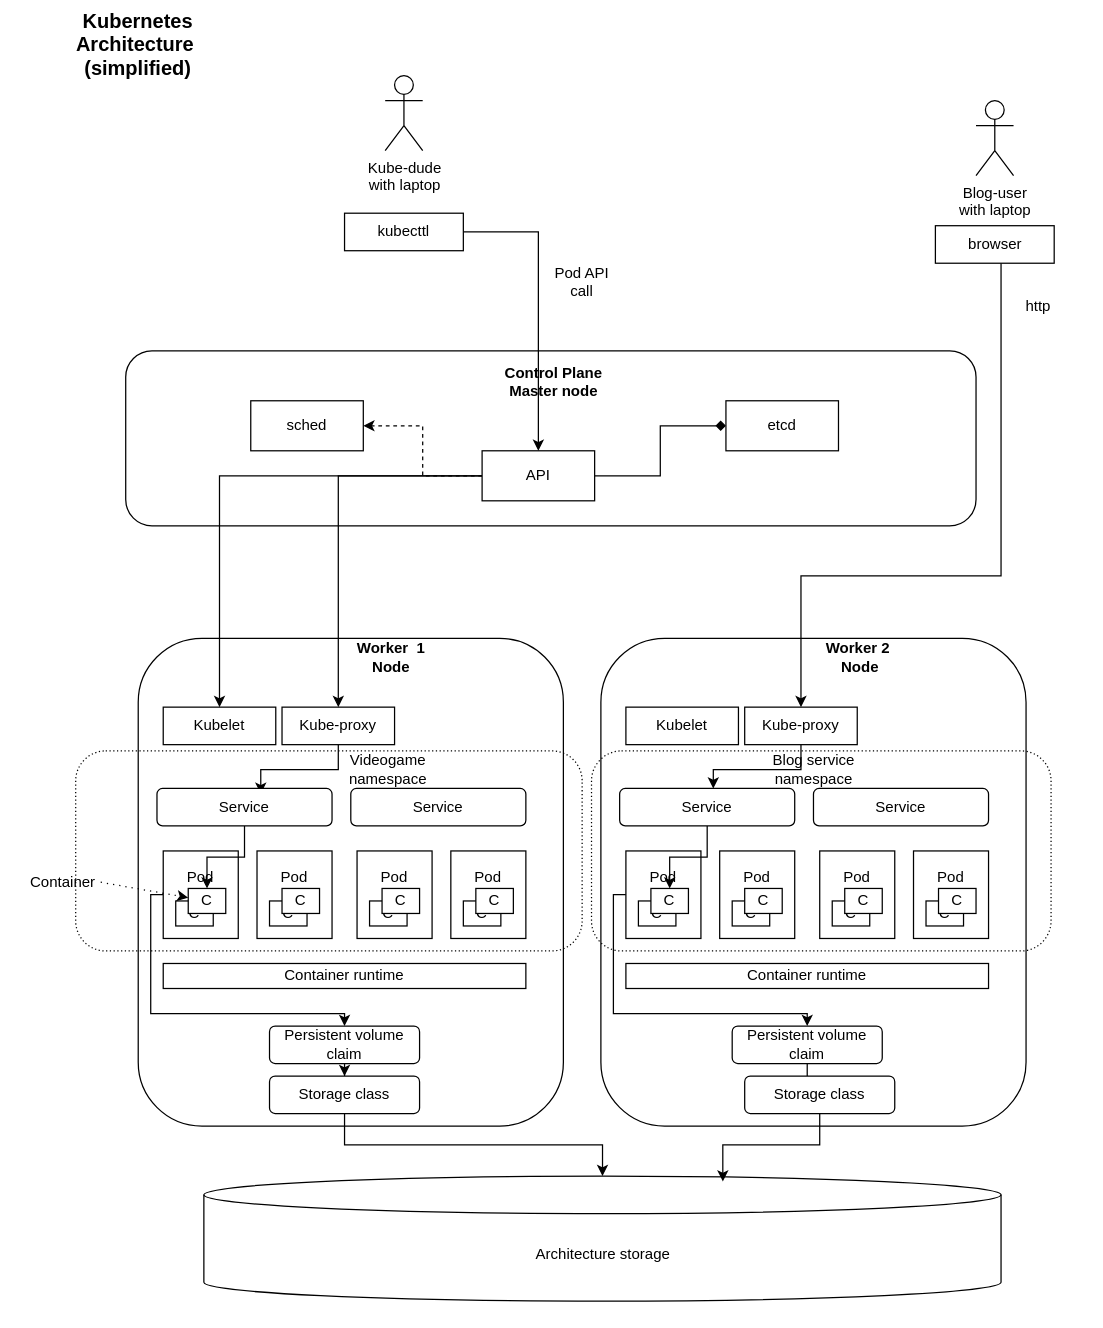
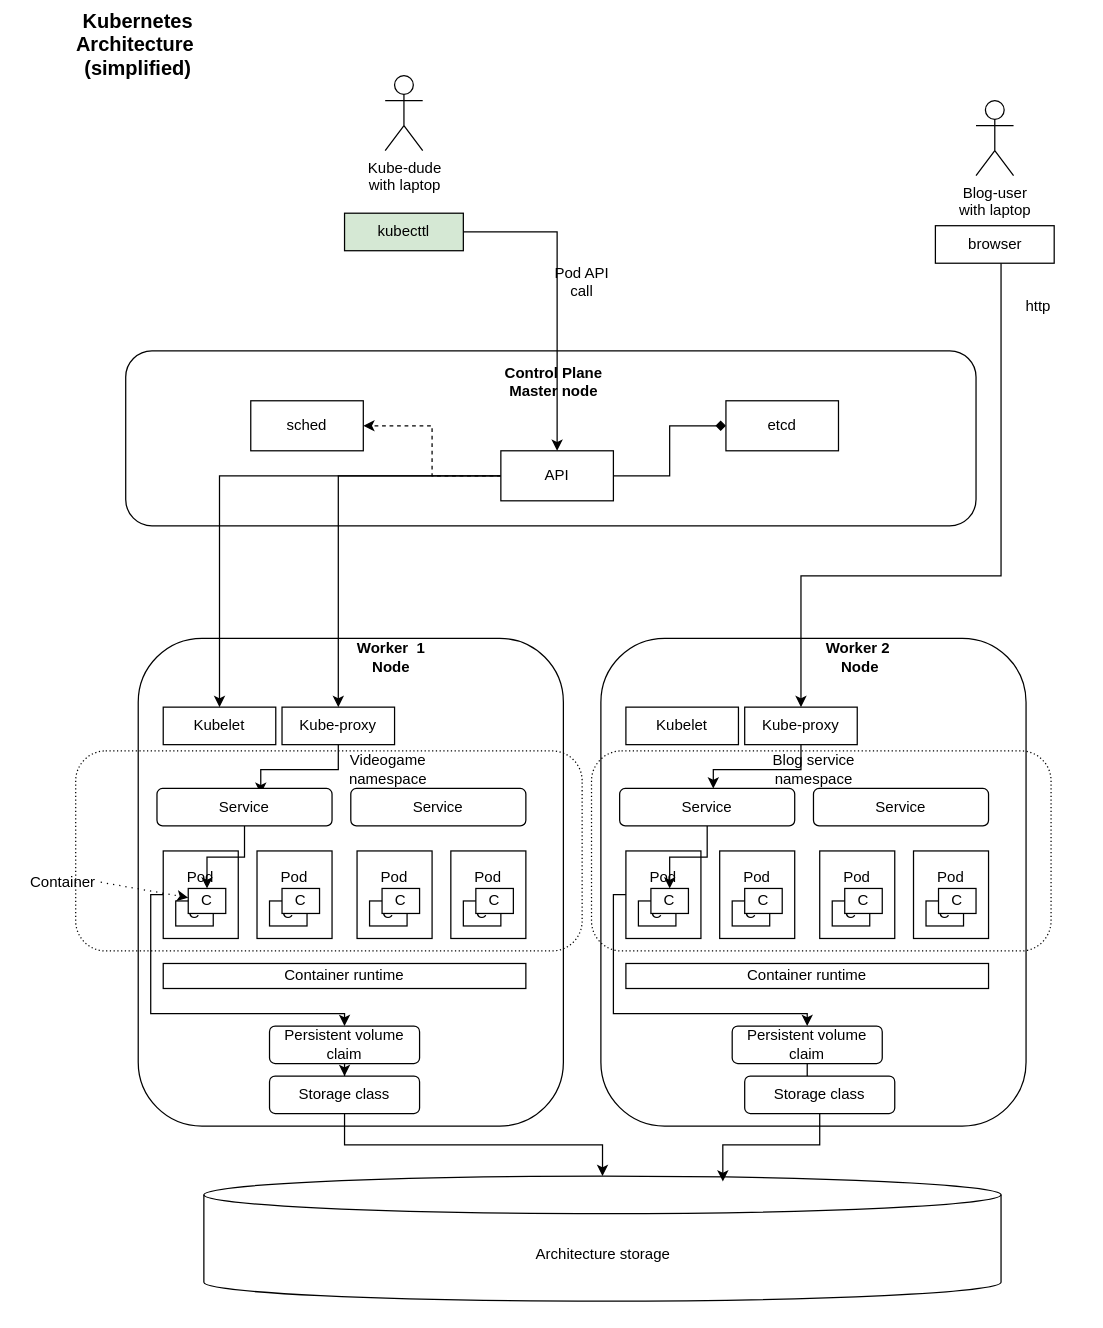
(404, 232) -> (404, 232)
(538, 476) -> (557, 476)
